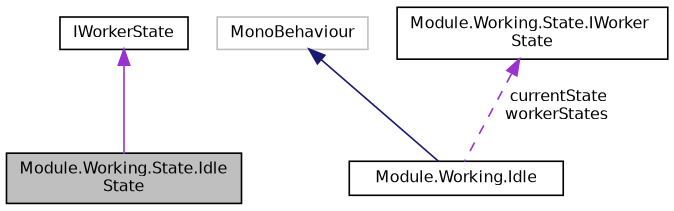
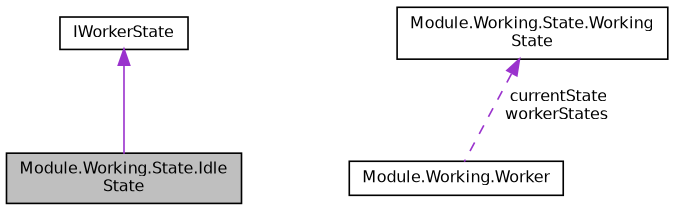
(293, 33) -> none
(532, 33) -> (532, 33)
(456, 178) -> (456, 178)
